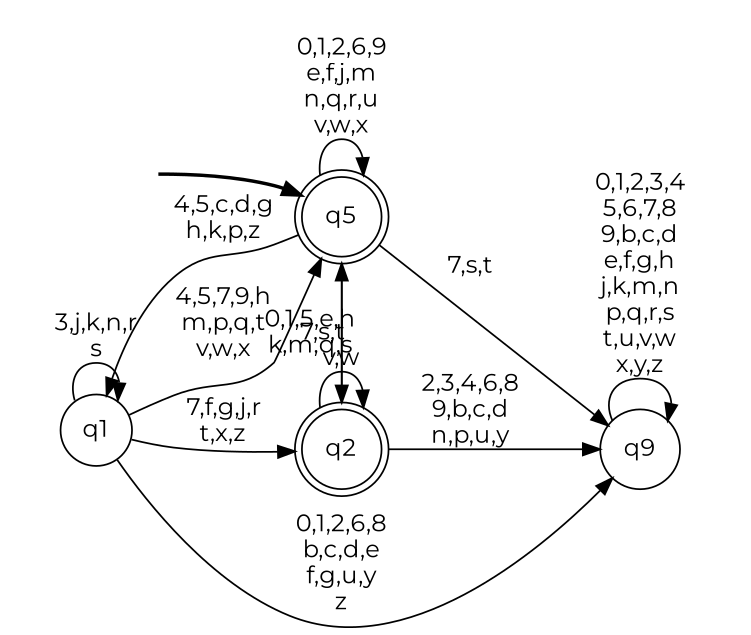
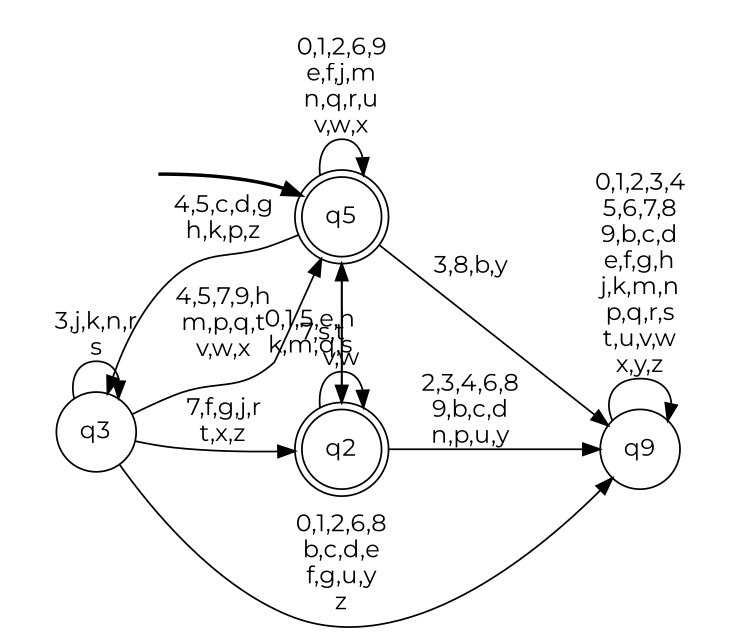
(471, 266) -> (471, 266)
(96, 430) -> (96, 432)
